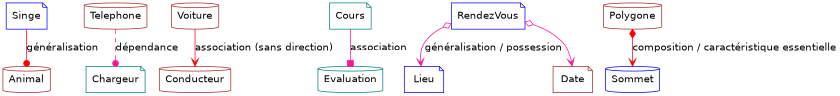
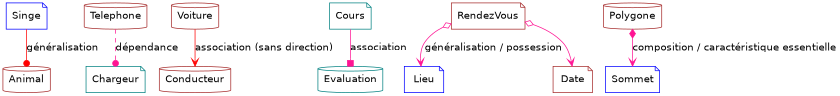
(488, 16) -> (488, 16)
(633, 48) -> (633, 48)
(633, 79) -> (633, 79)
